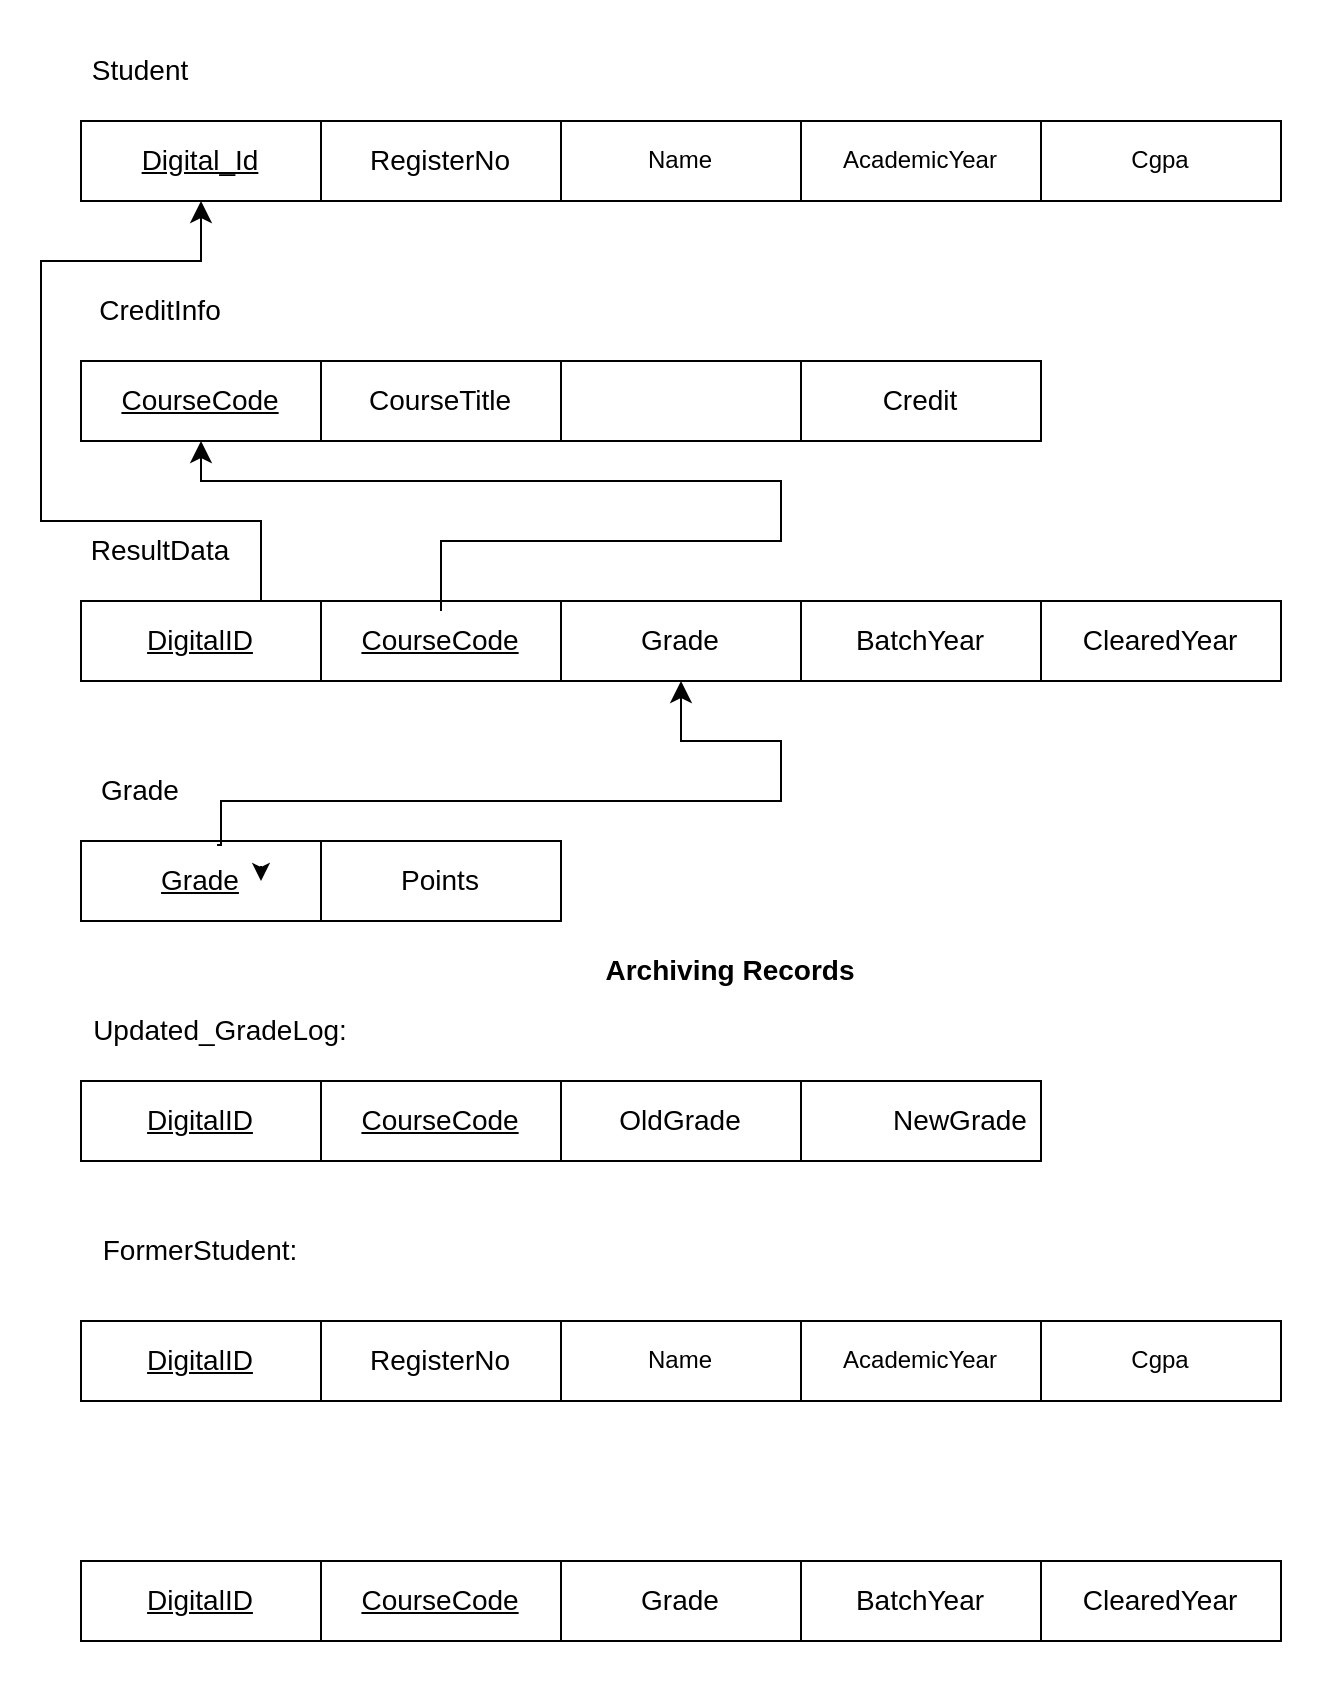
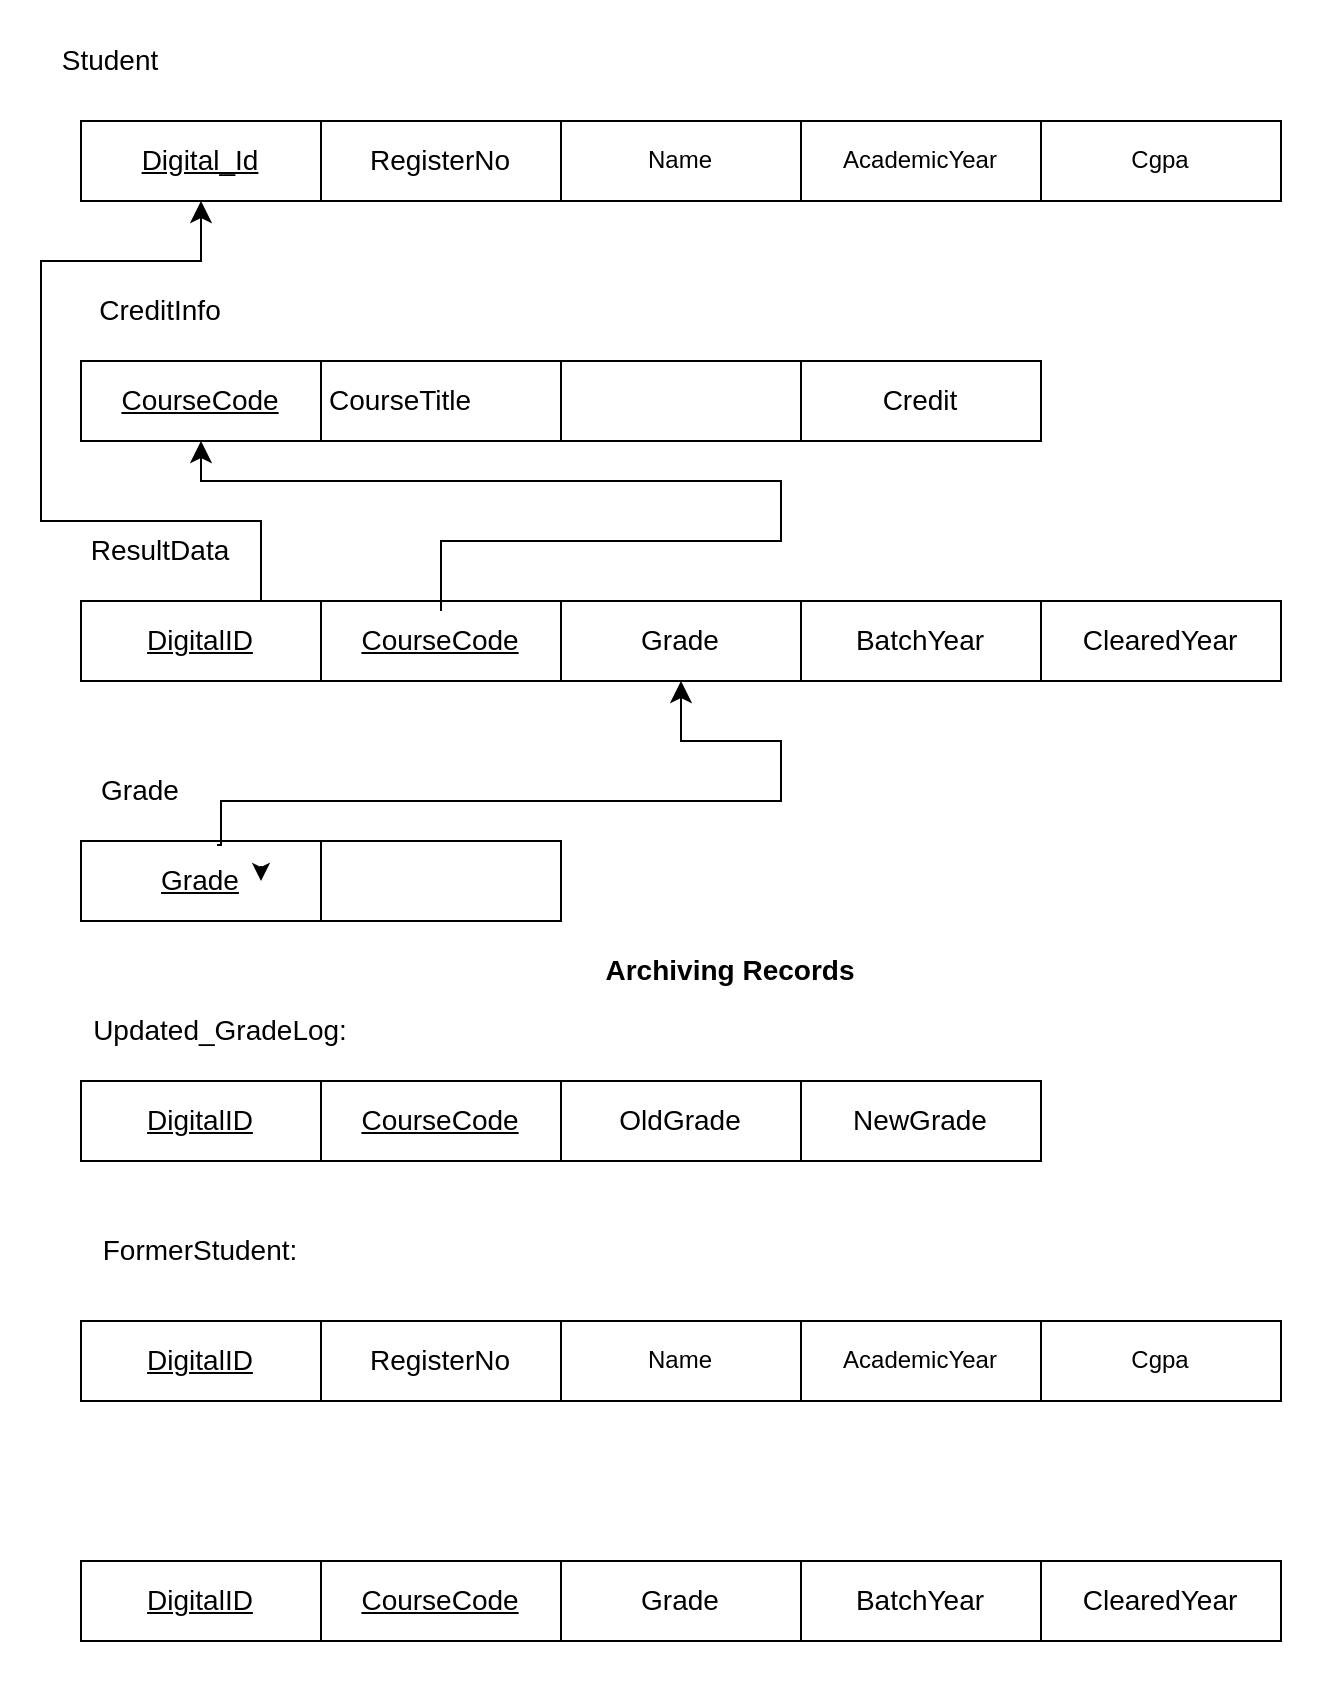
(141, 71) -> (111, 61)
(441, 401) -> (401, 401)
(441, 881) -> none
(961, 1121) -> (921, 1121)
